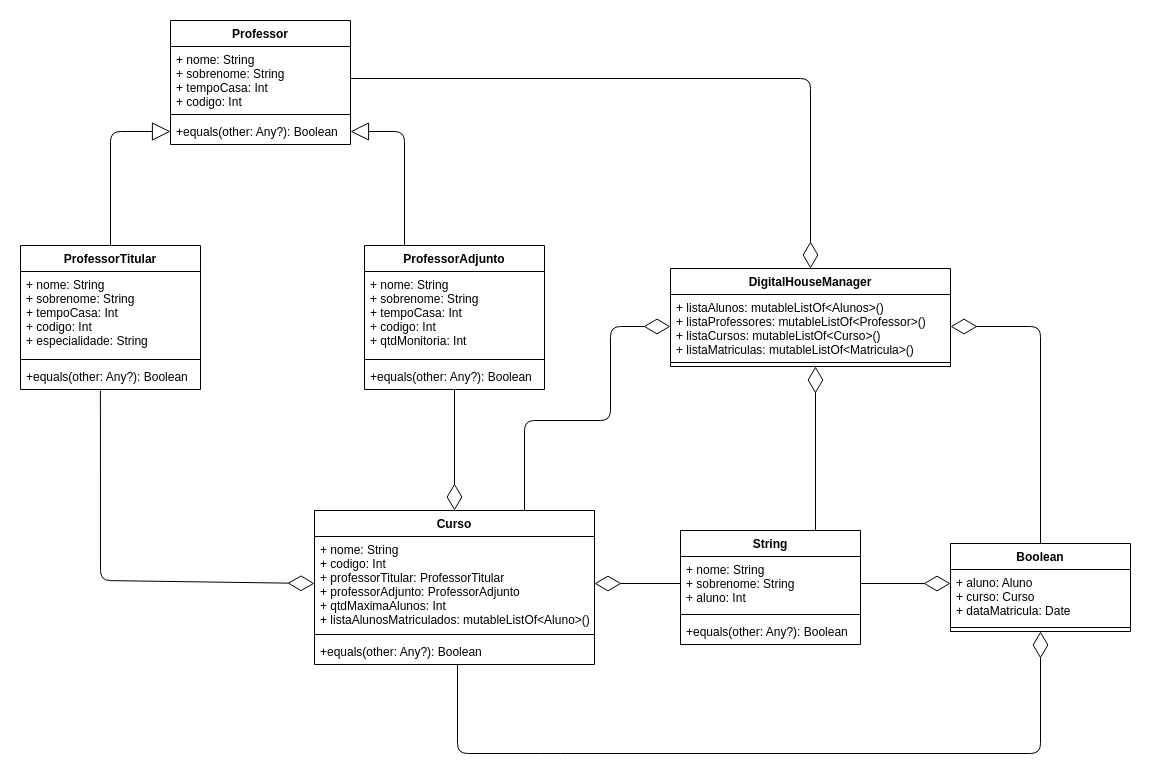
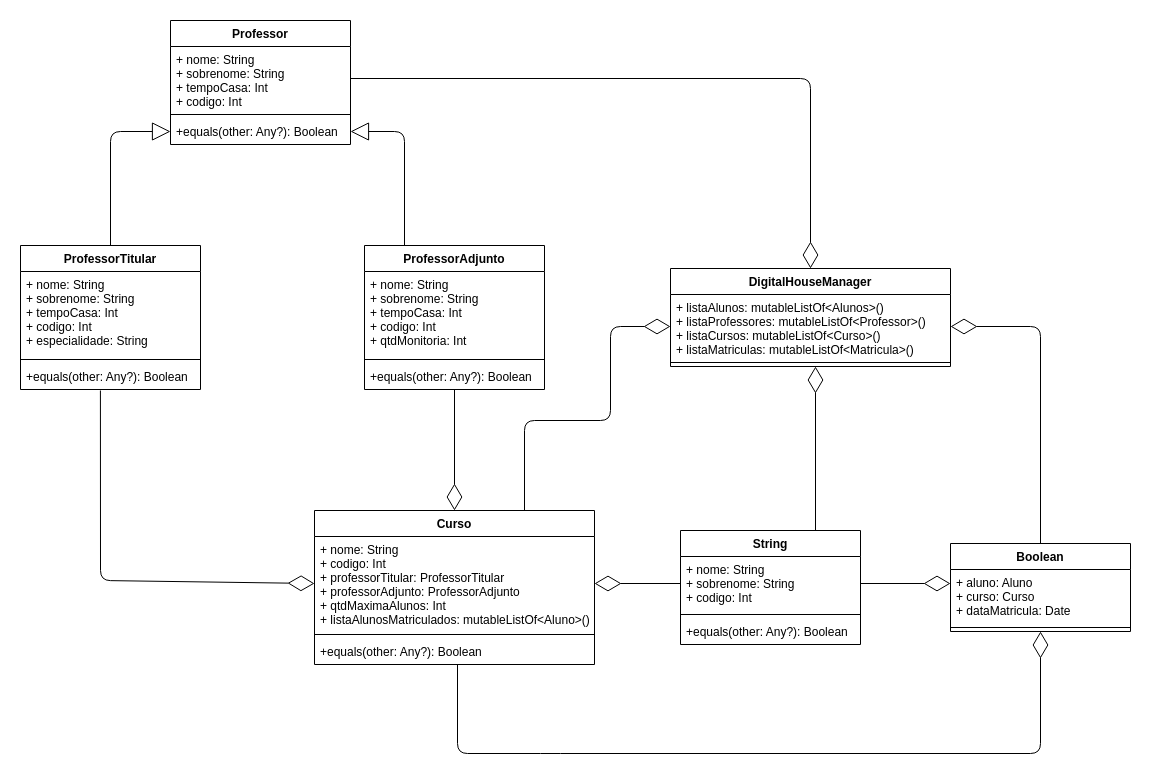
(727, 570) -> (727, 570)
